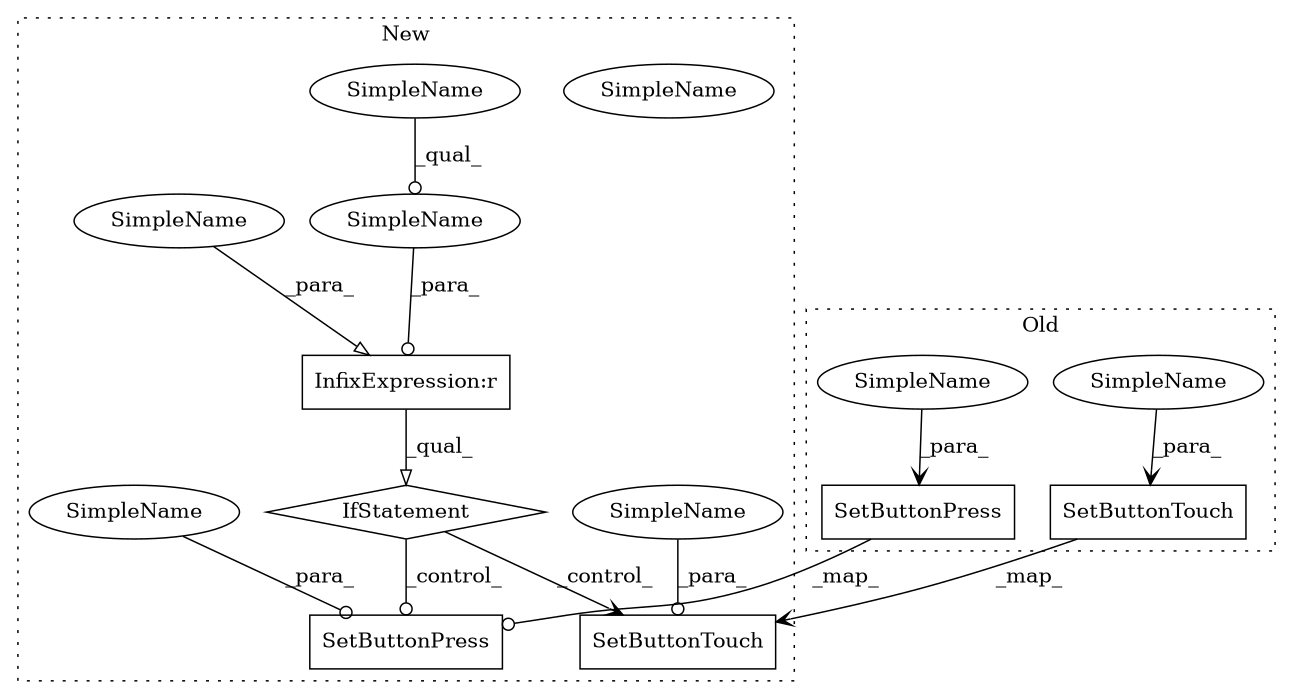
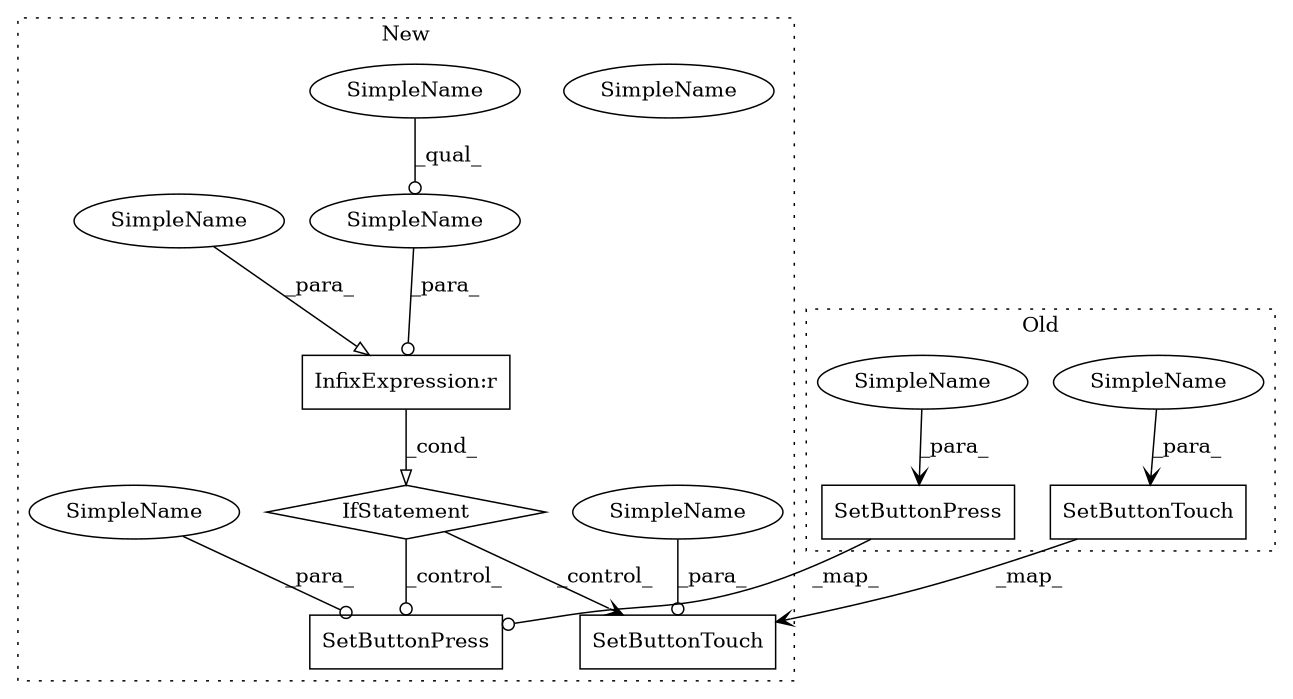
(440, 447) -> (442, 447)
